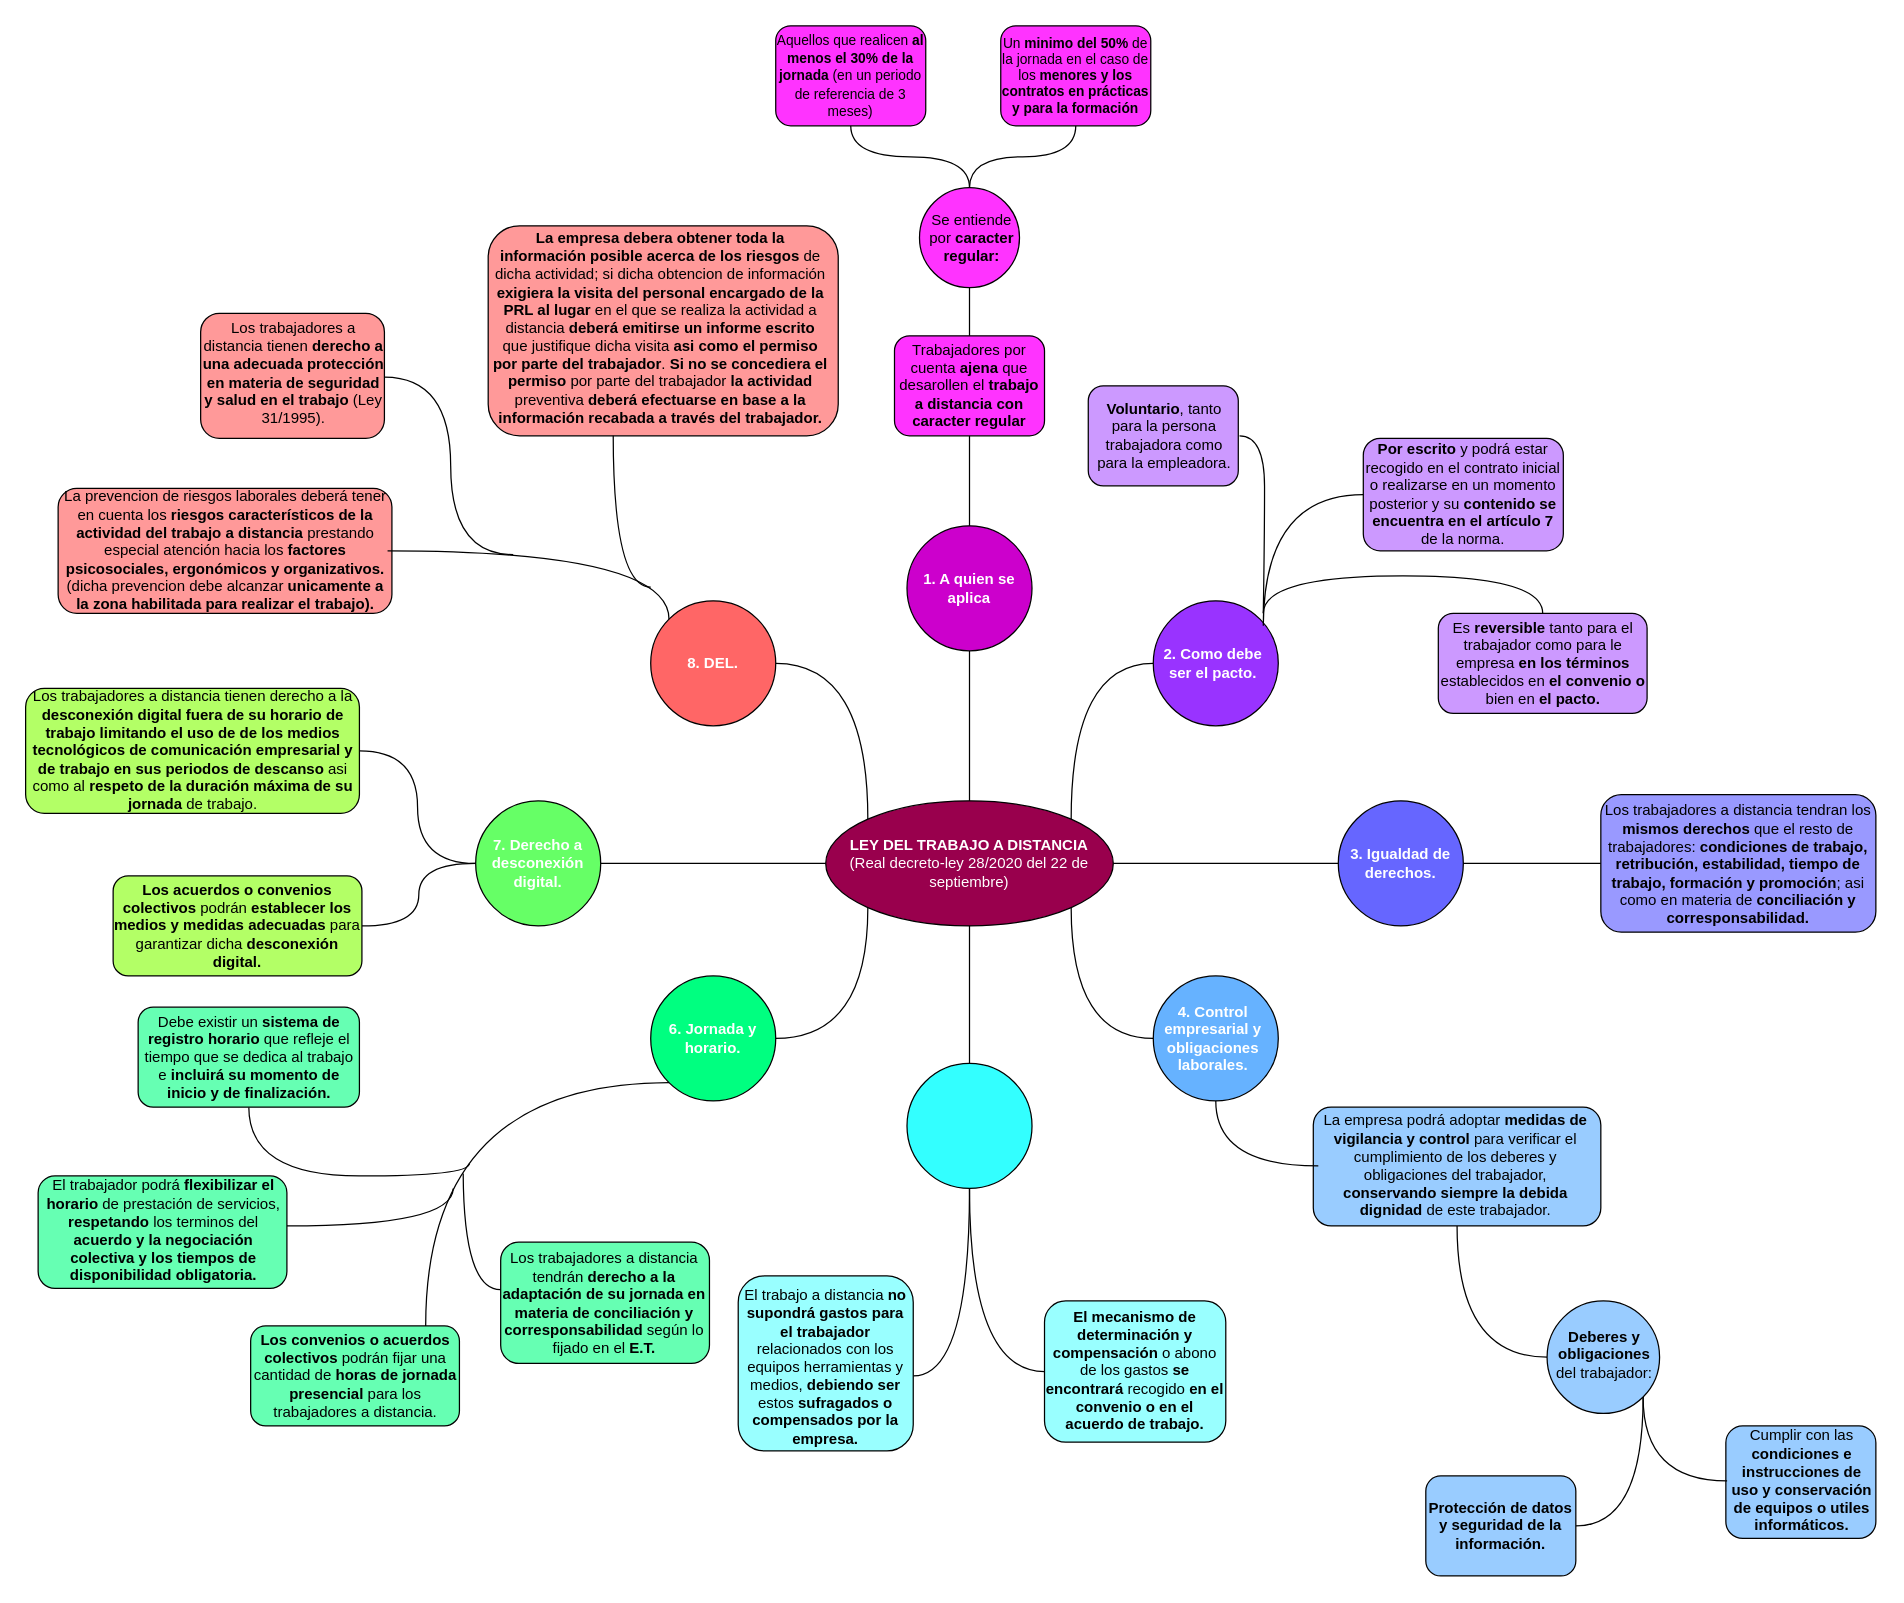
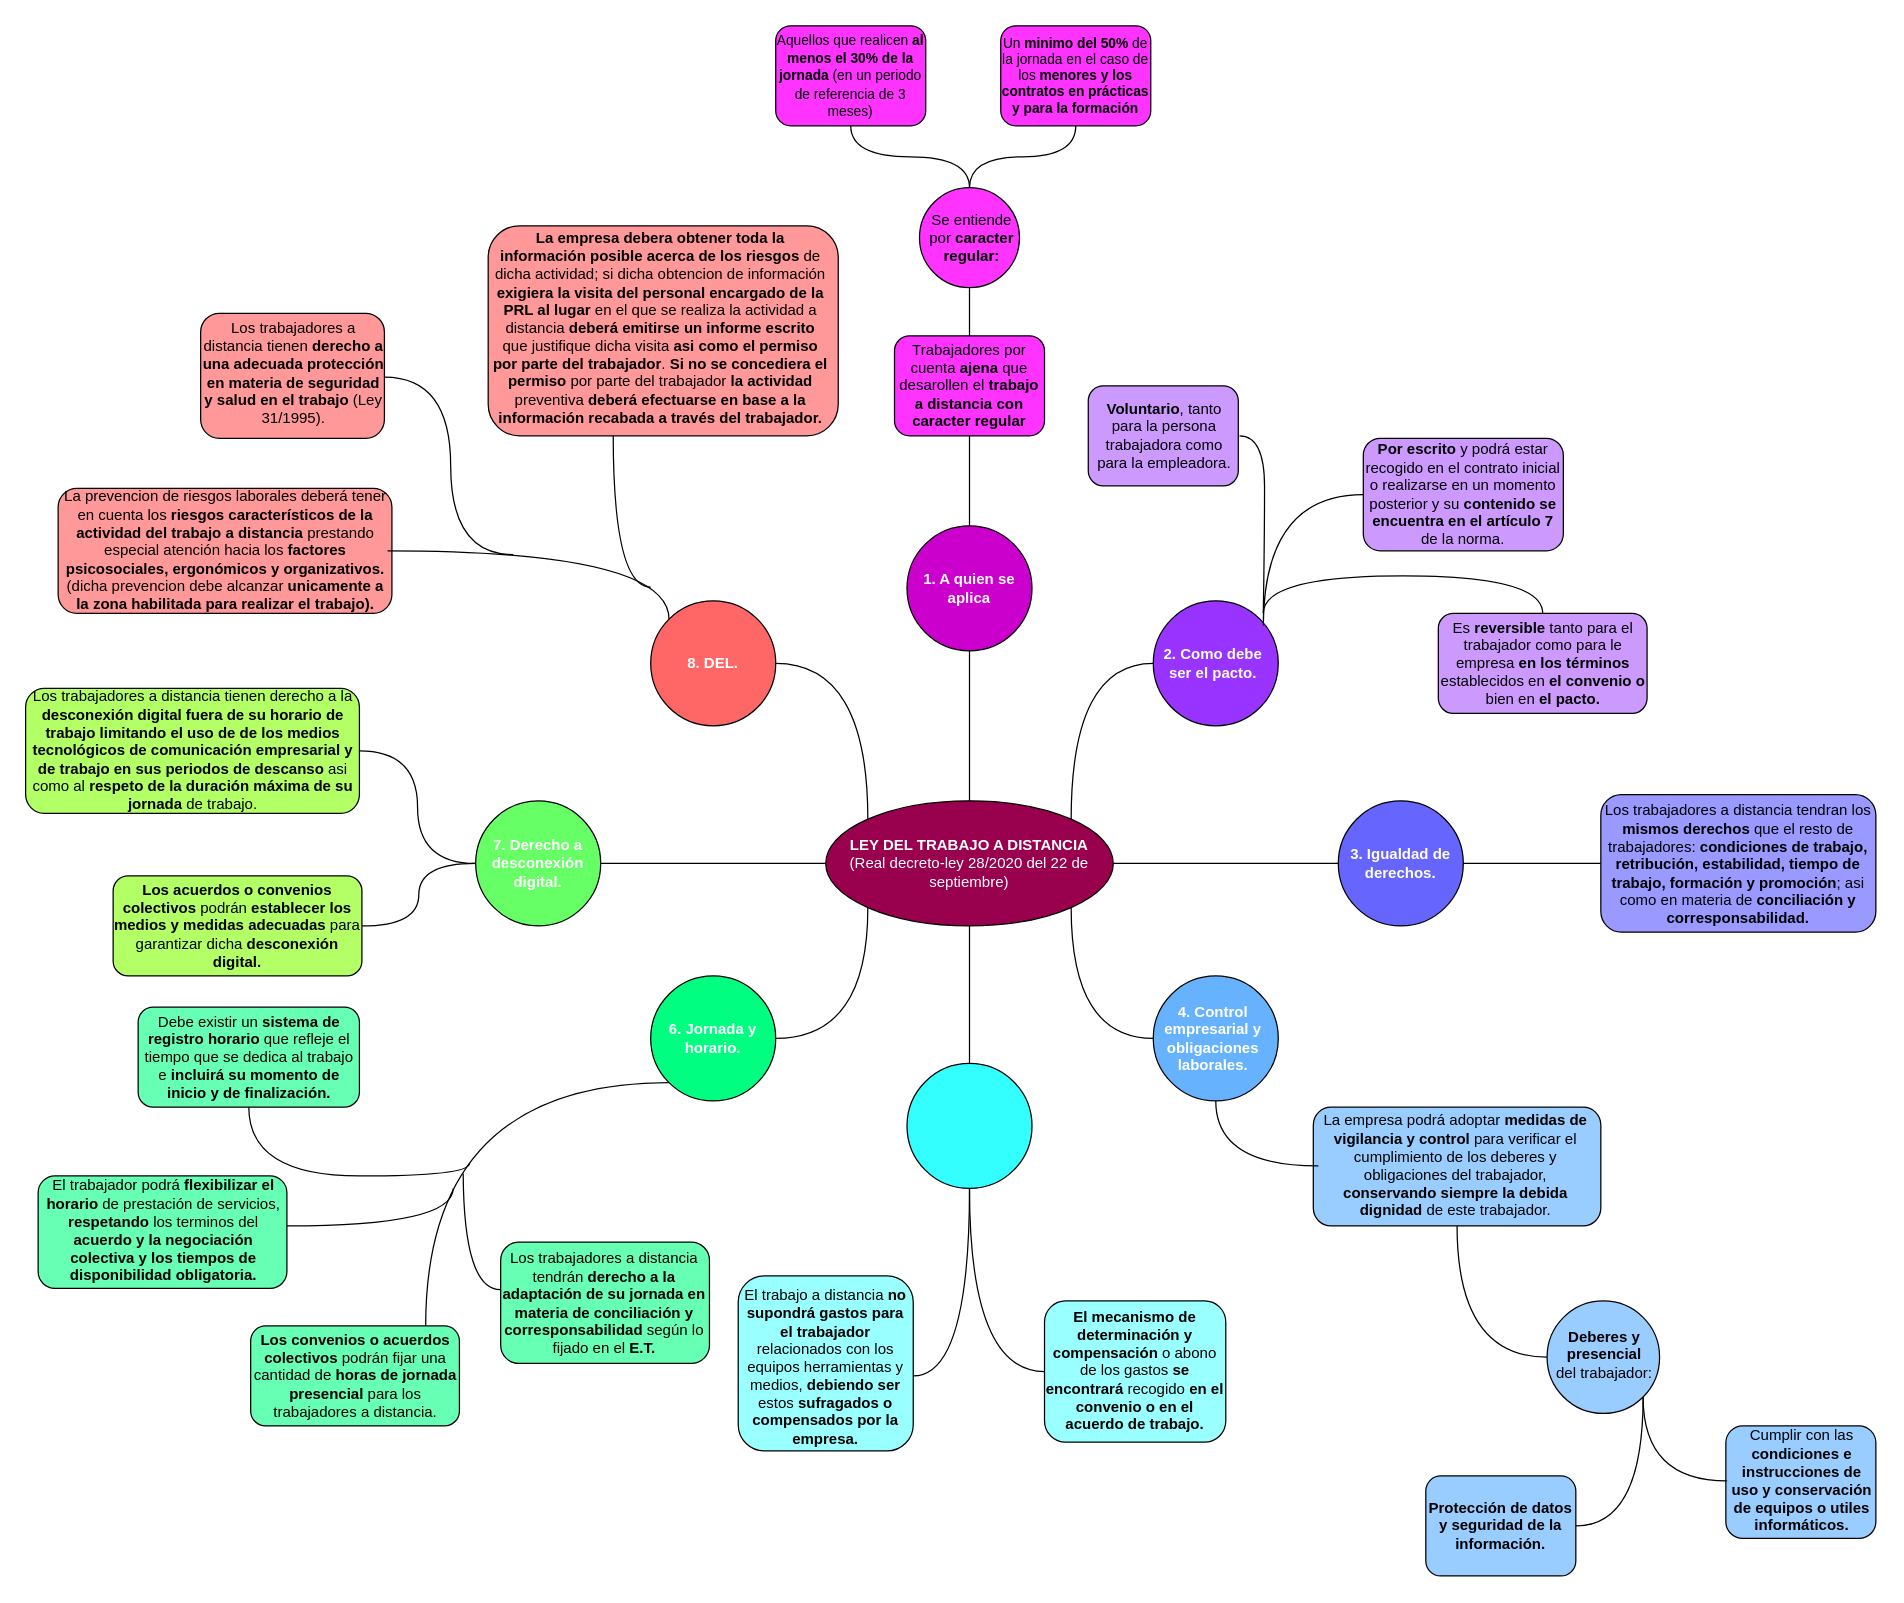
(1604, 1354) -> (1604, 1354)
